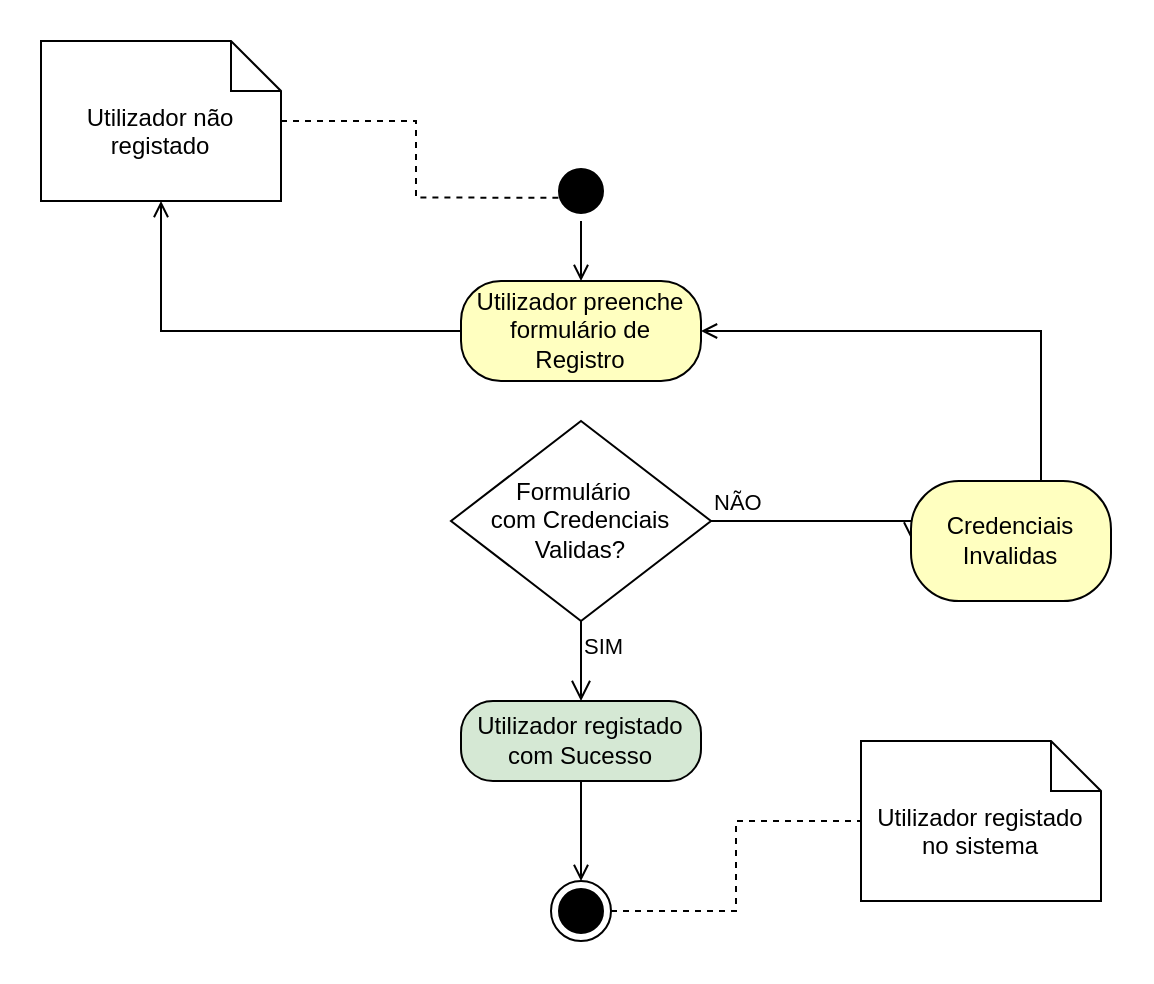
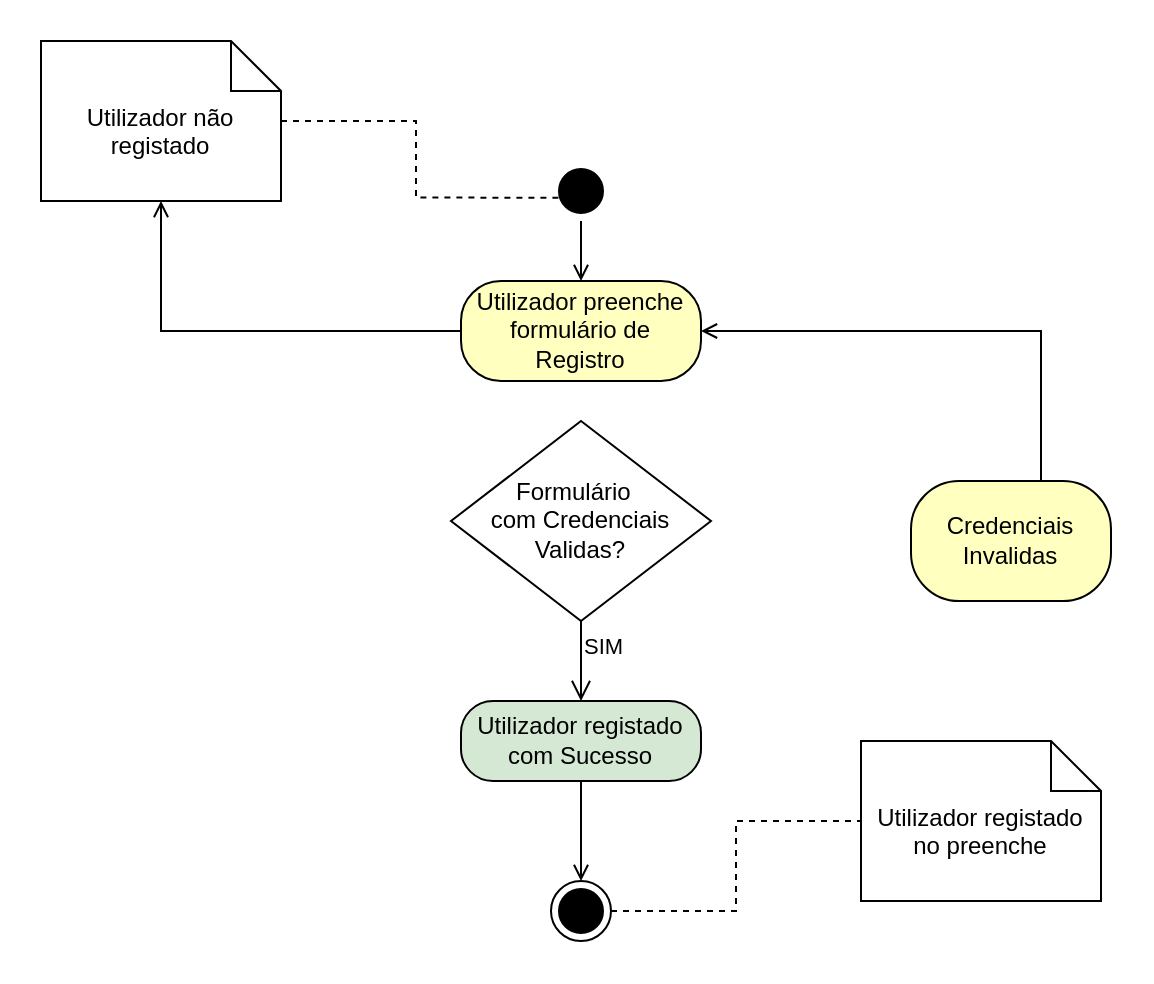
(811, 521) -> none
(981, 834) -> (981, 834)
